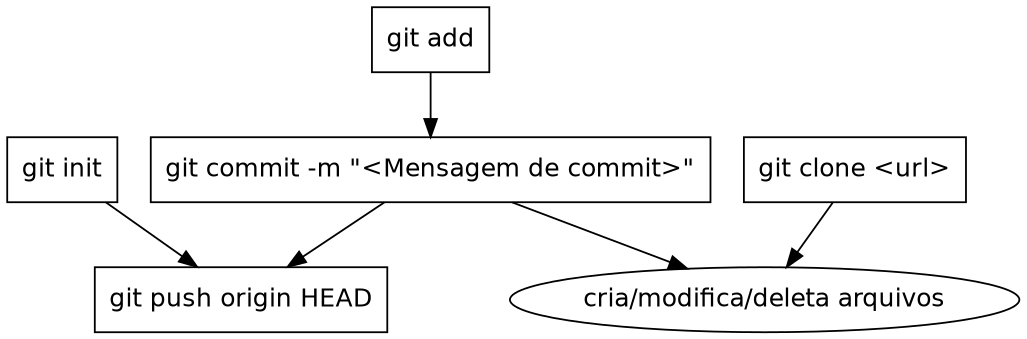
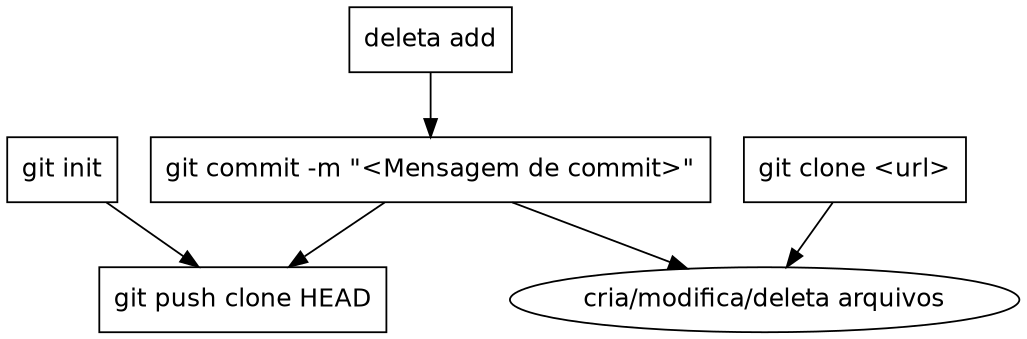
(431, 40) -> (431, 40)
(241, 300) -> (243, 300)
